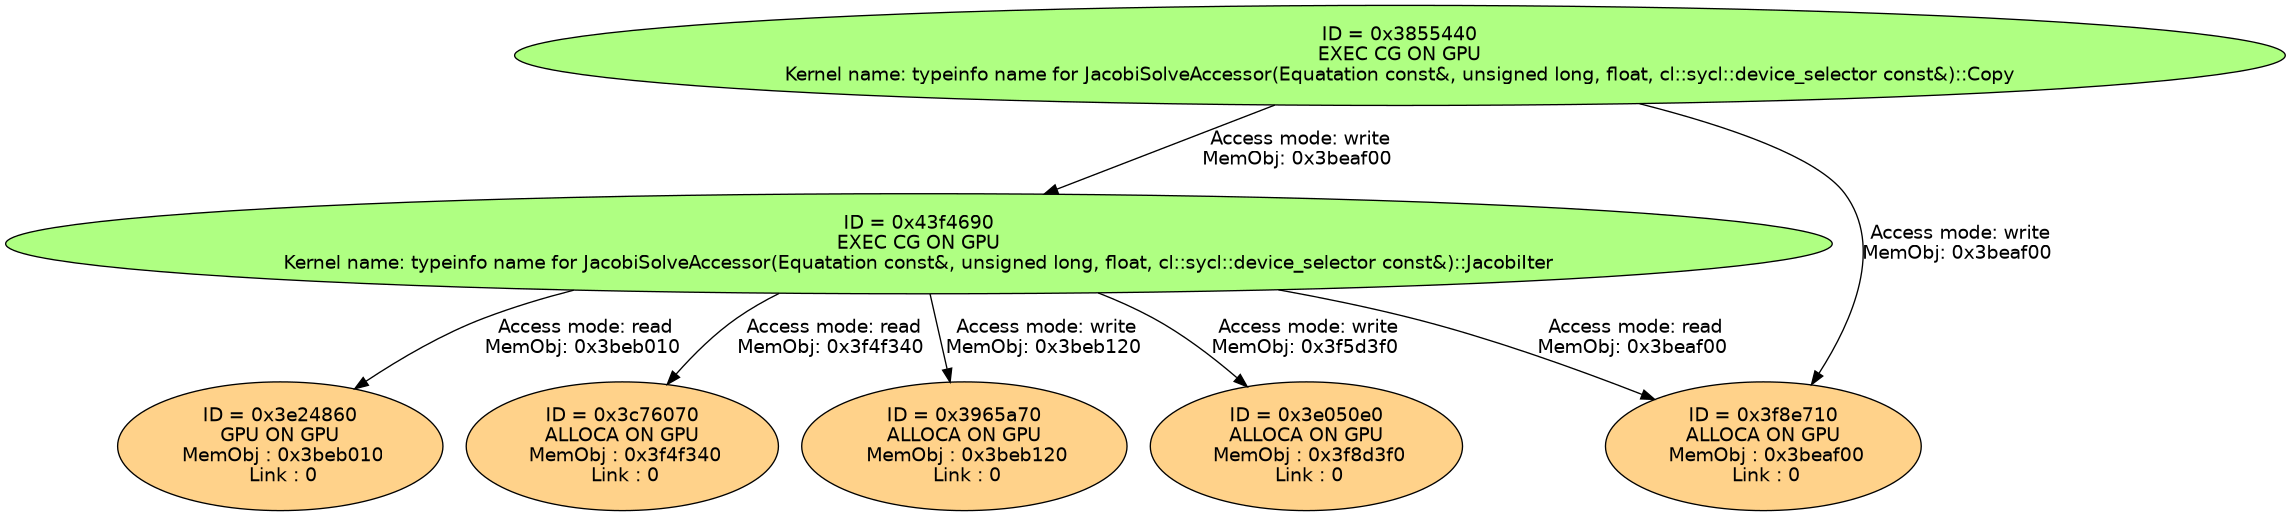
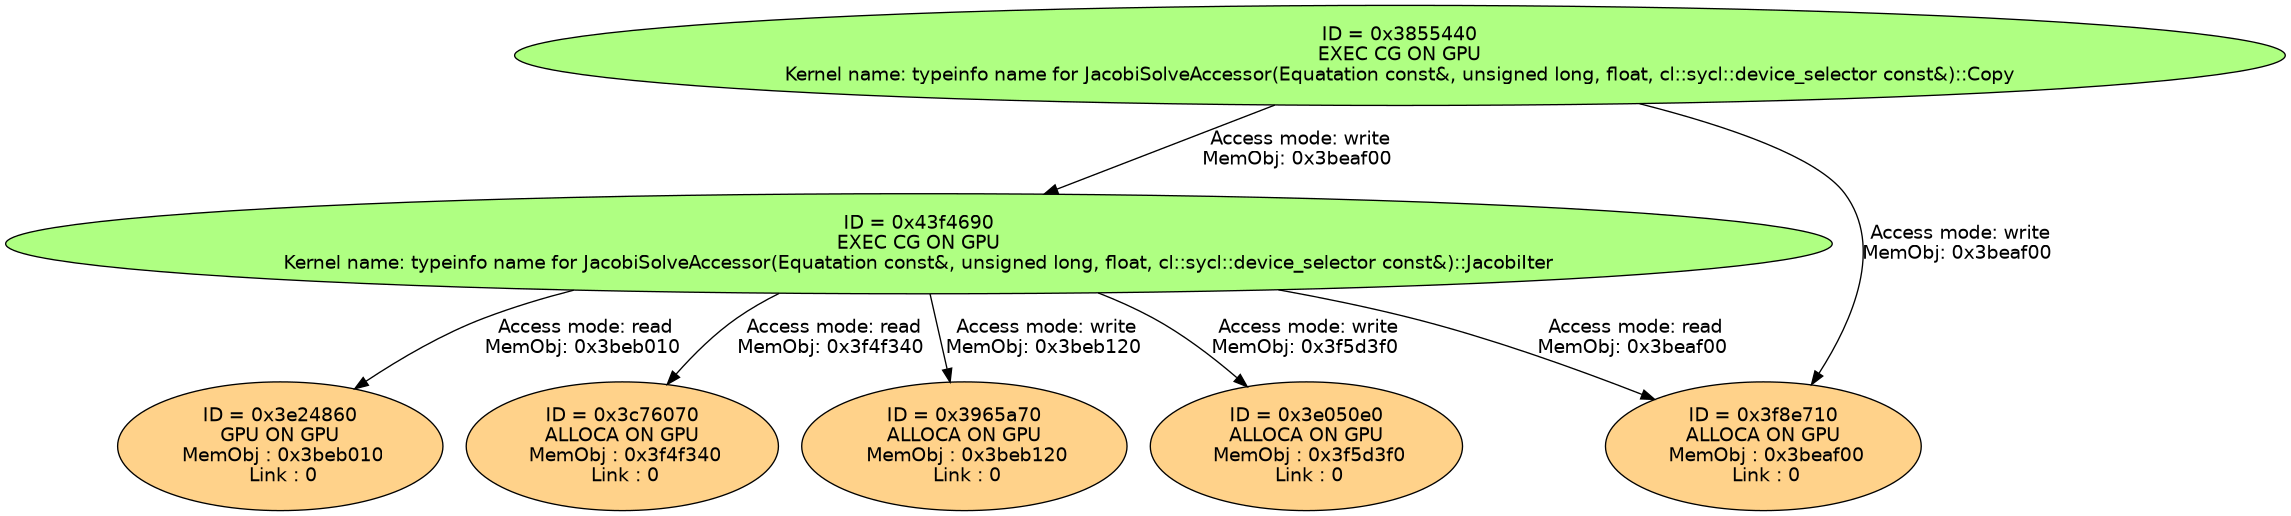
(1306, 446) -> (1306, 446)
